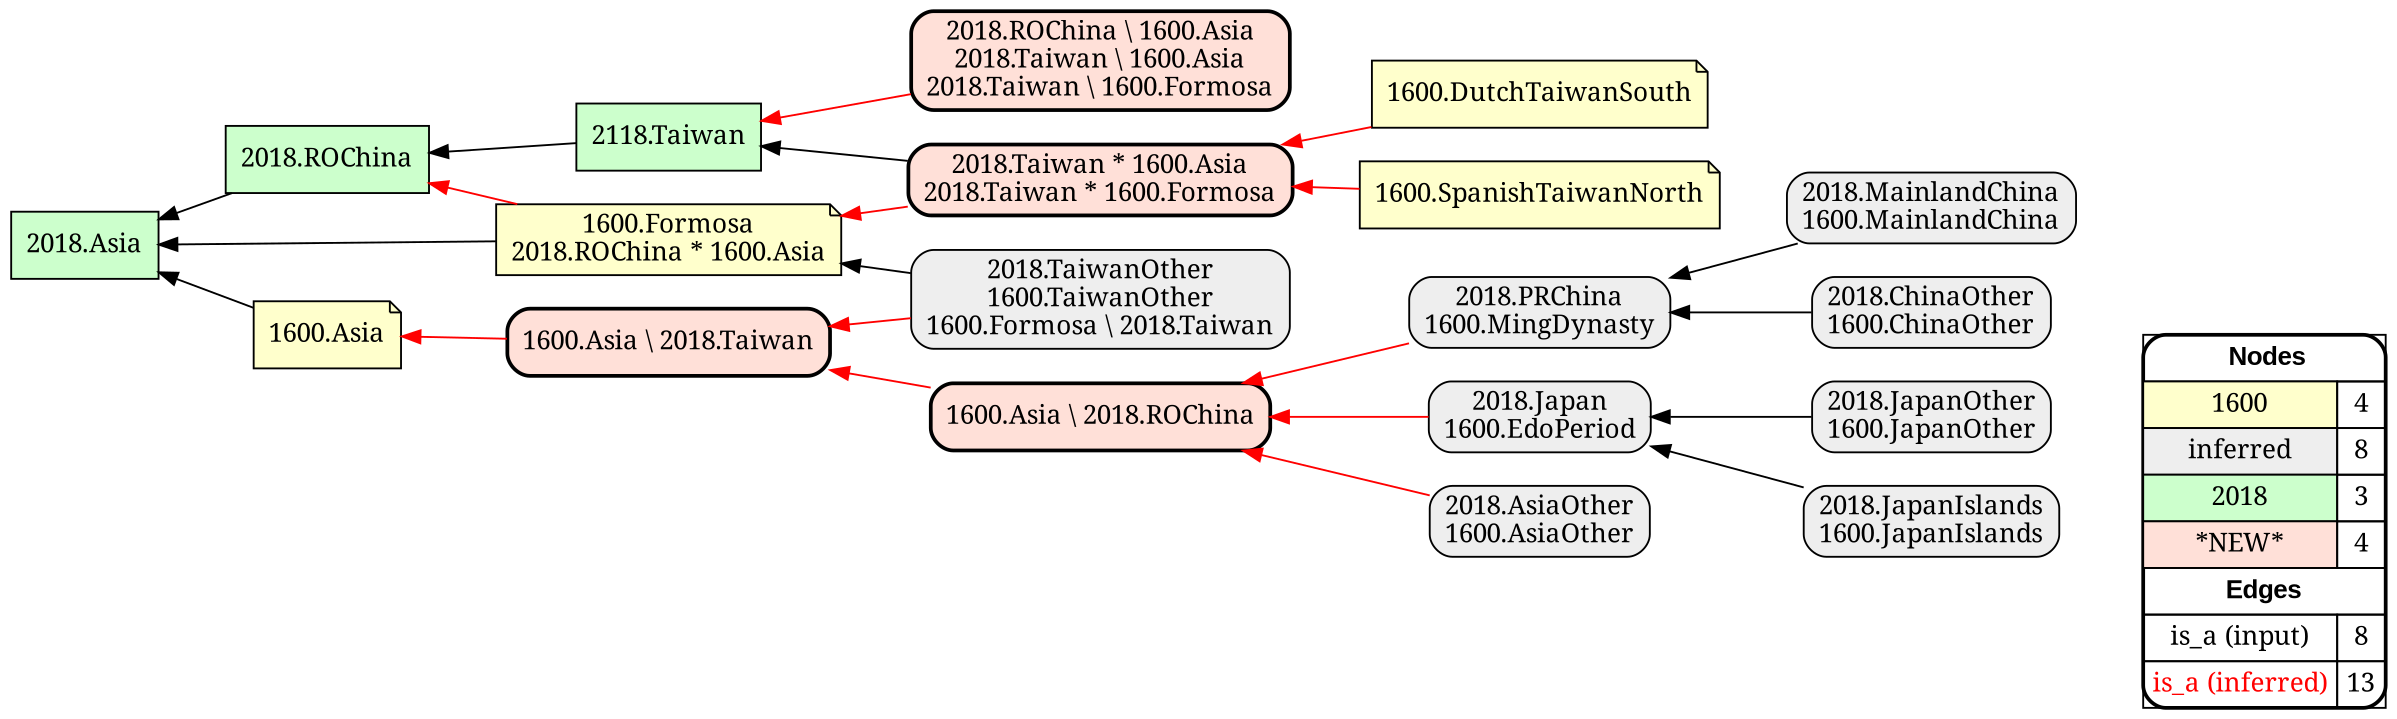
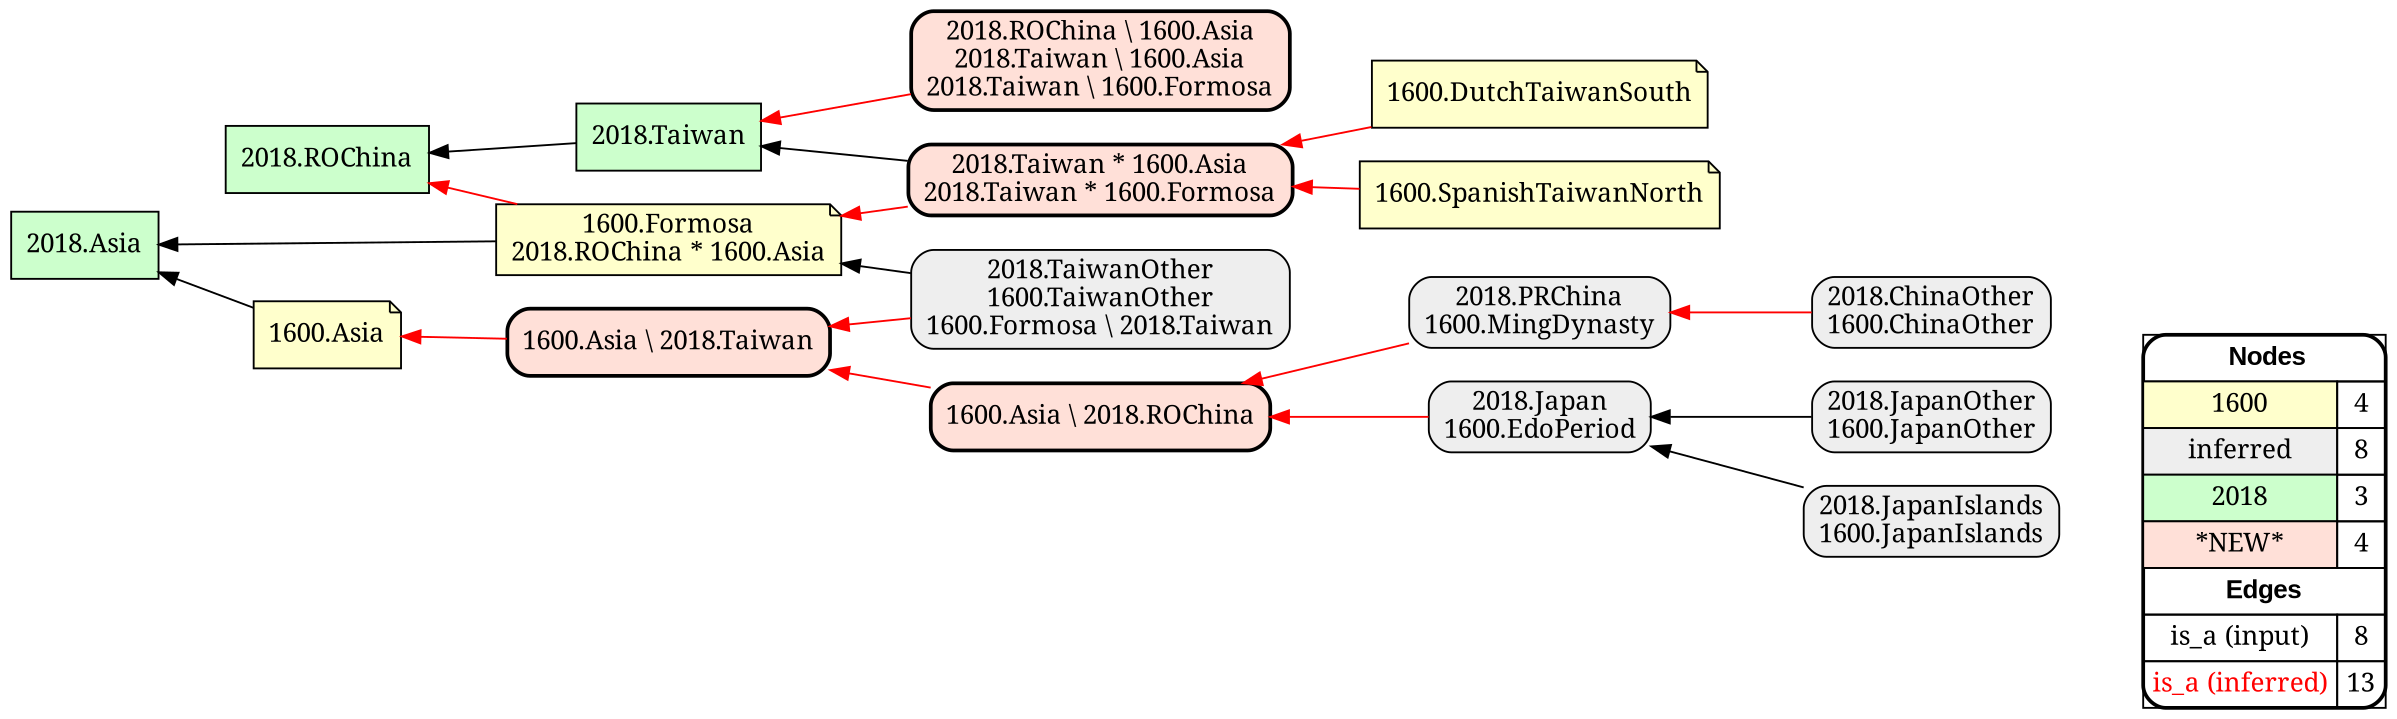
(669, 137) -> (669, 137)
(204, 203) -> none
(1931, 208) -> none
(1751, 312) -> (1751, 312)
(1540, 521) -> none
